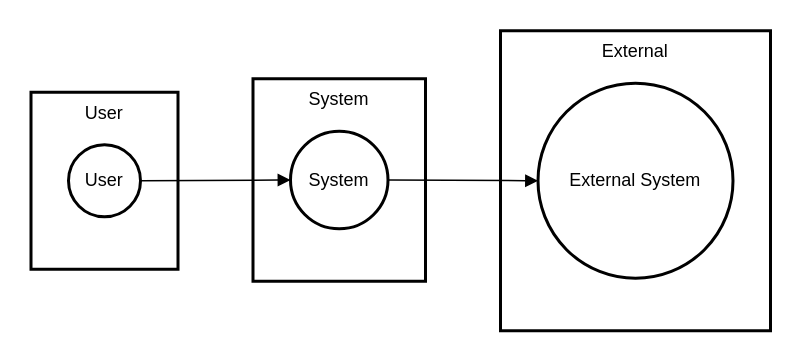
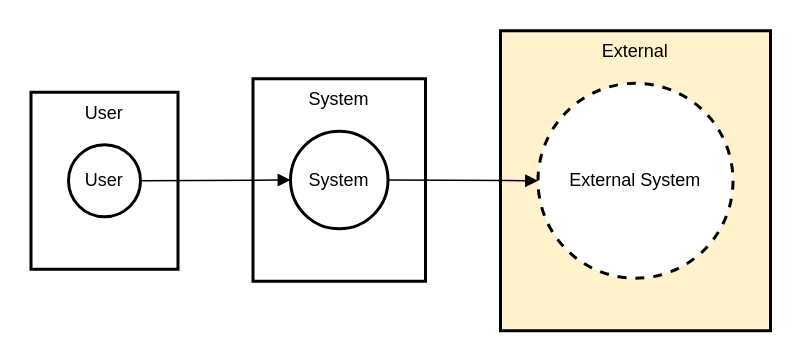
(635, 52) -> (635, 52)
(635, 181) -> (635, 181)
